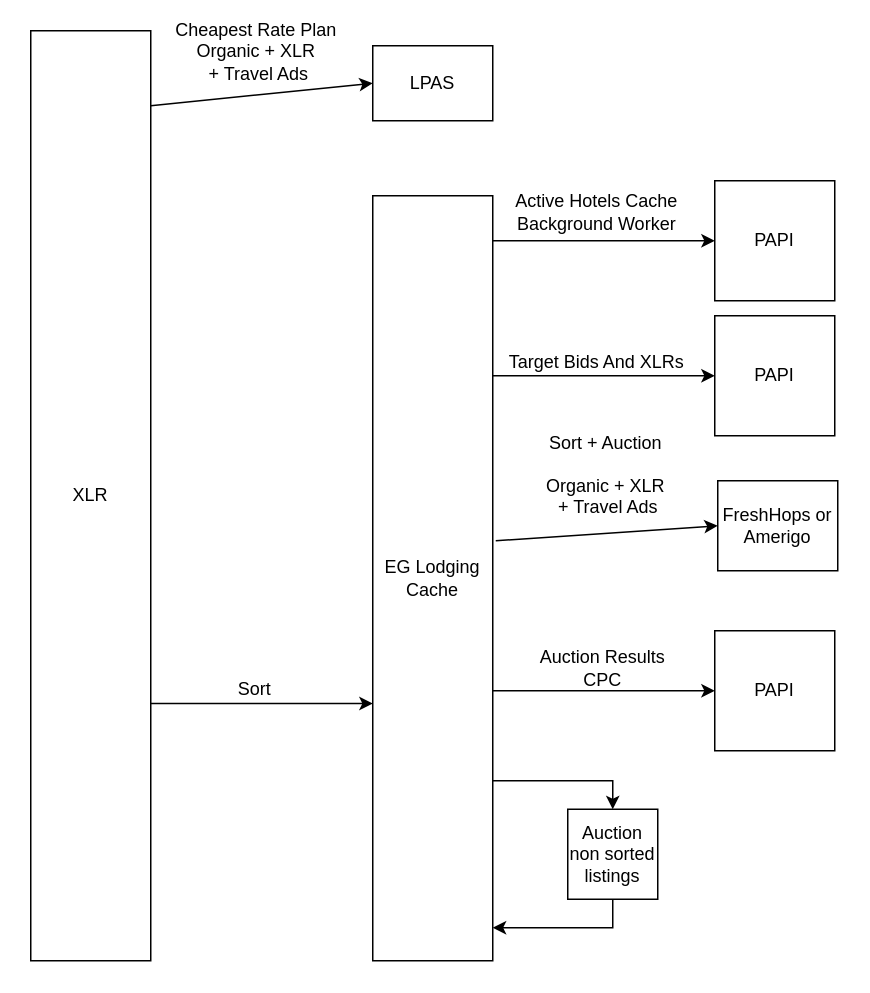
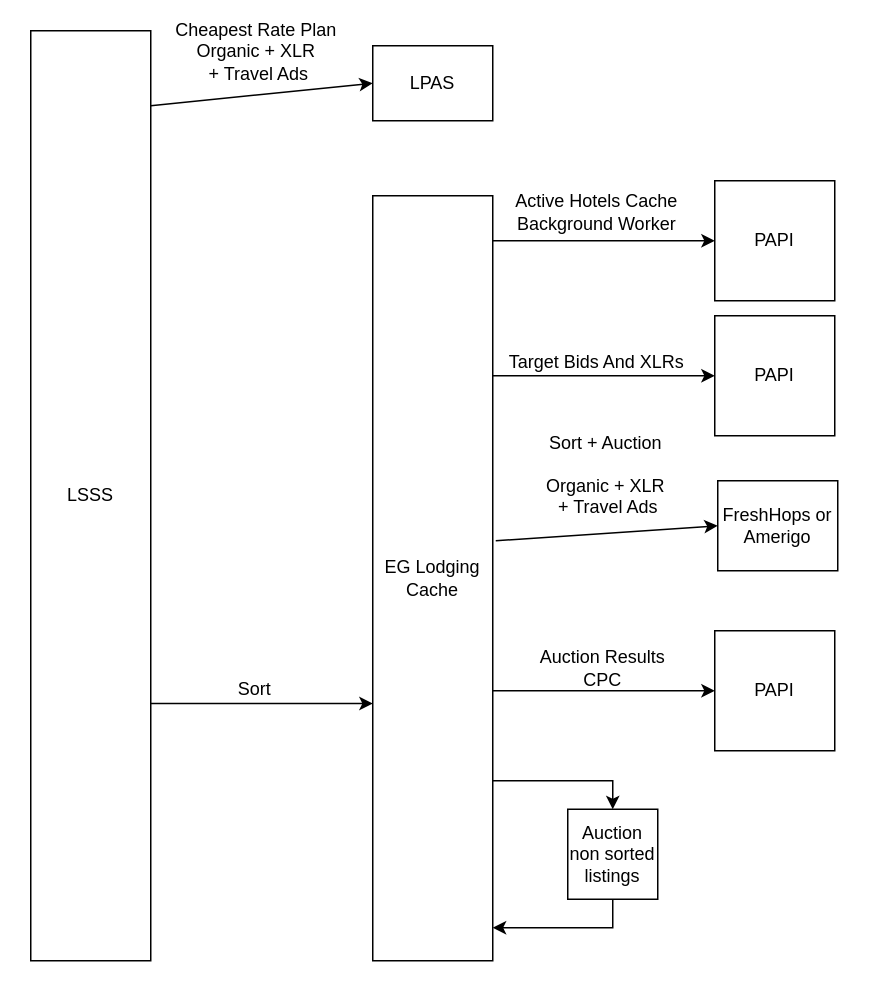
(91, 496) -> (91, 496)
